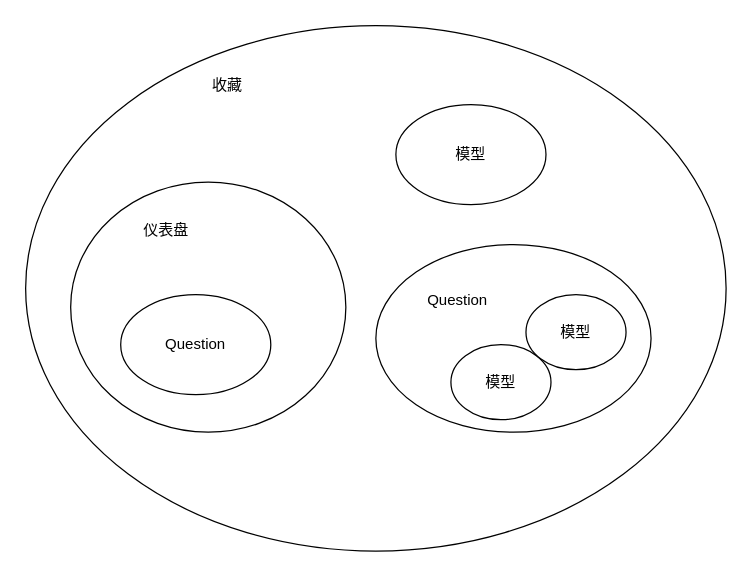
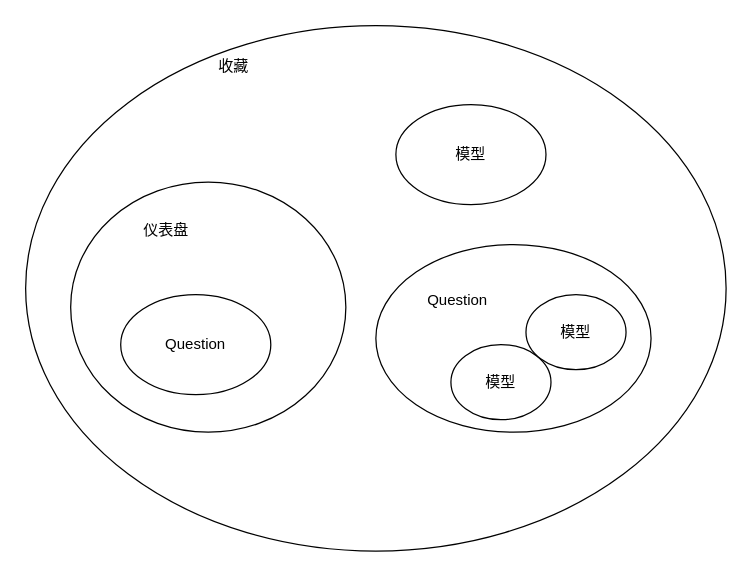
(227, 86) -> (233, 67)
